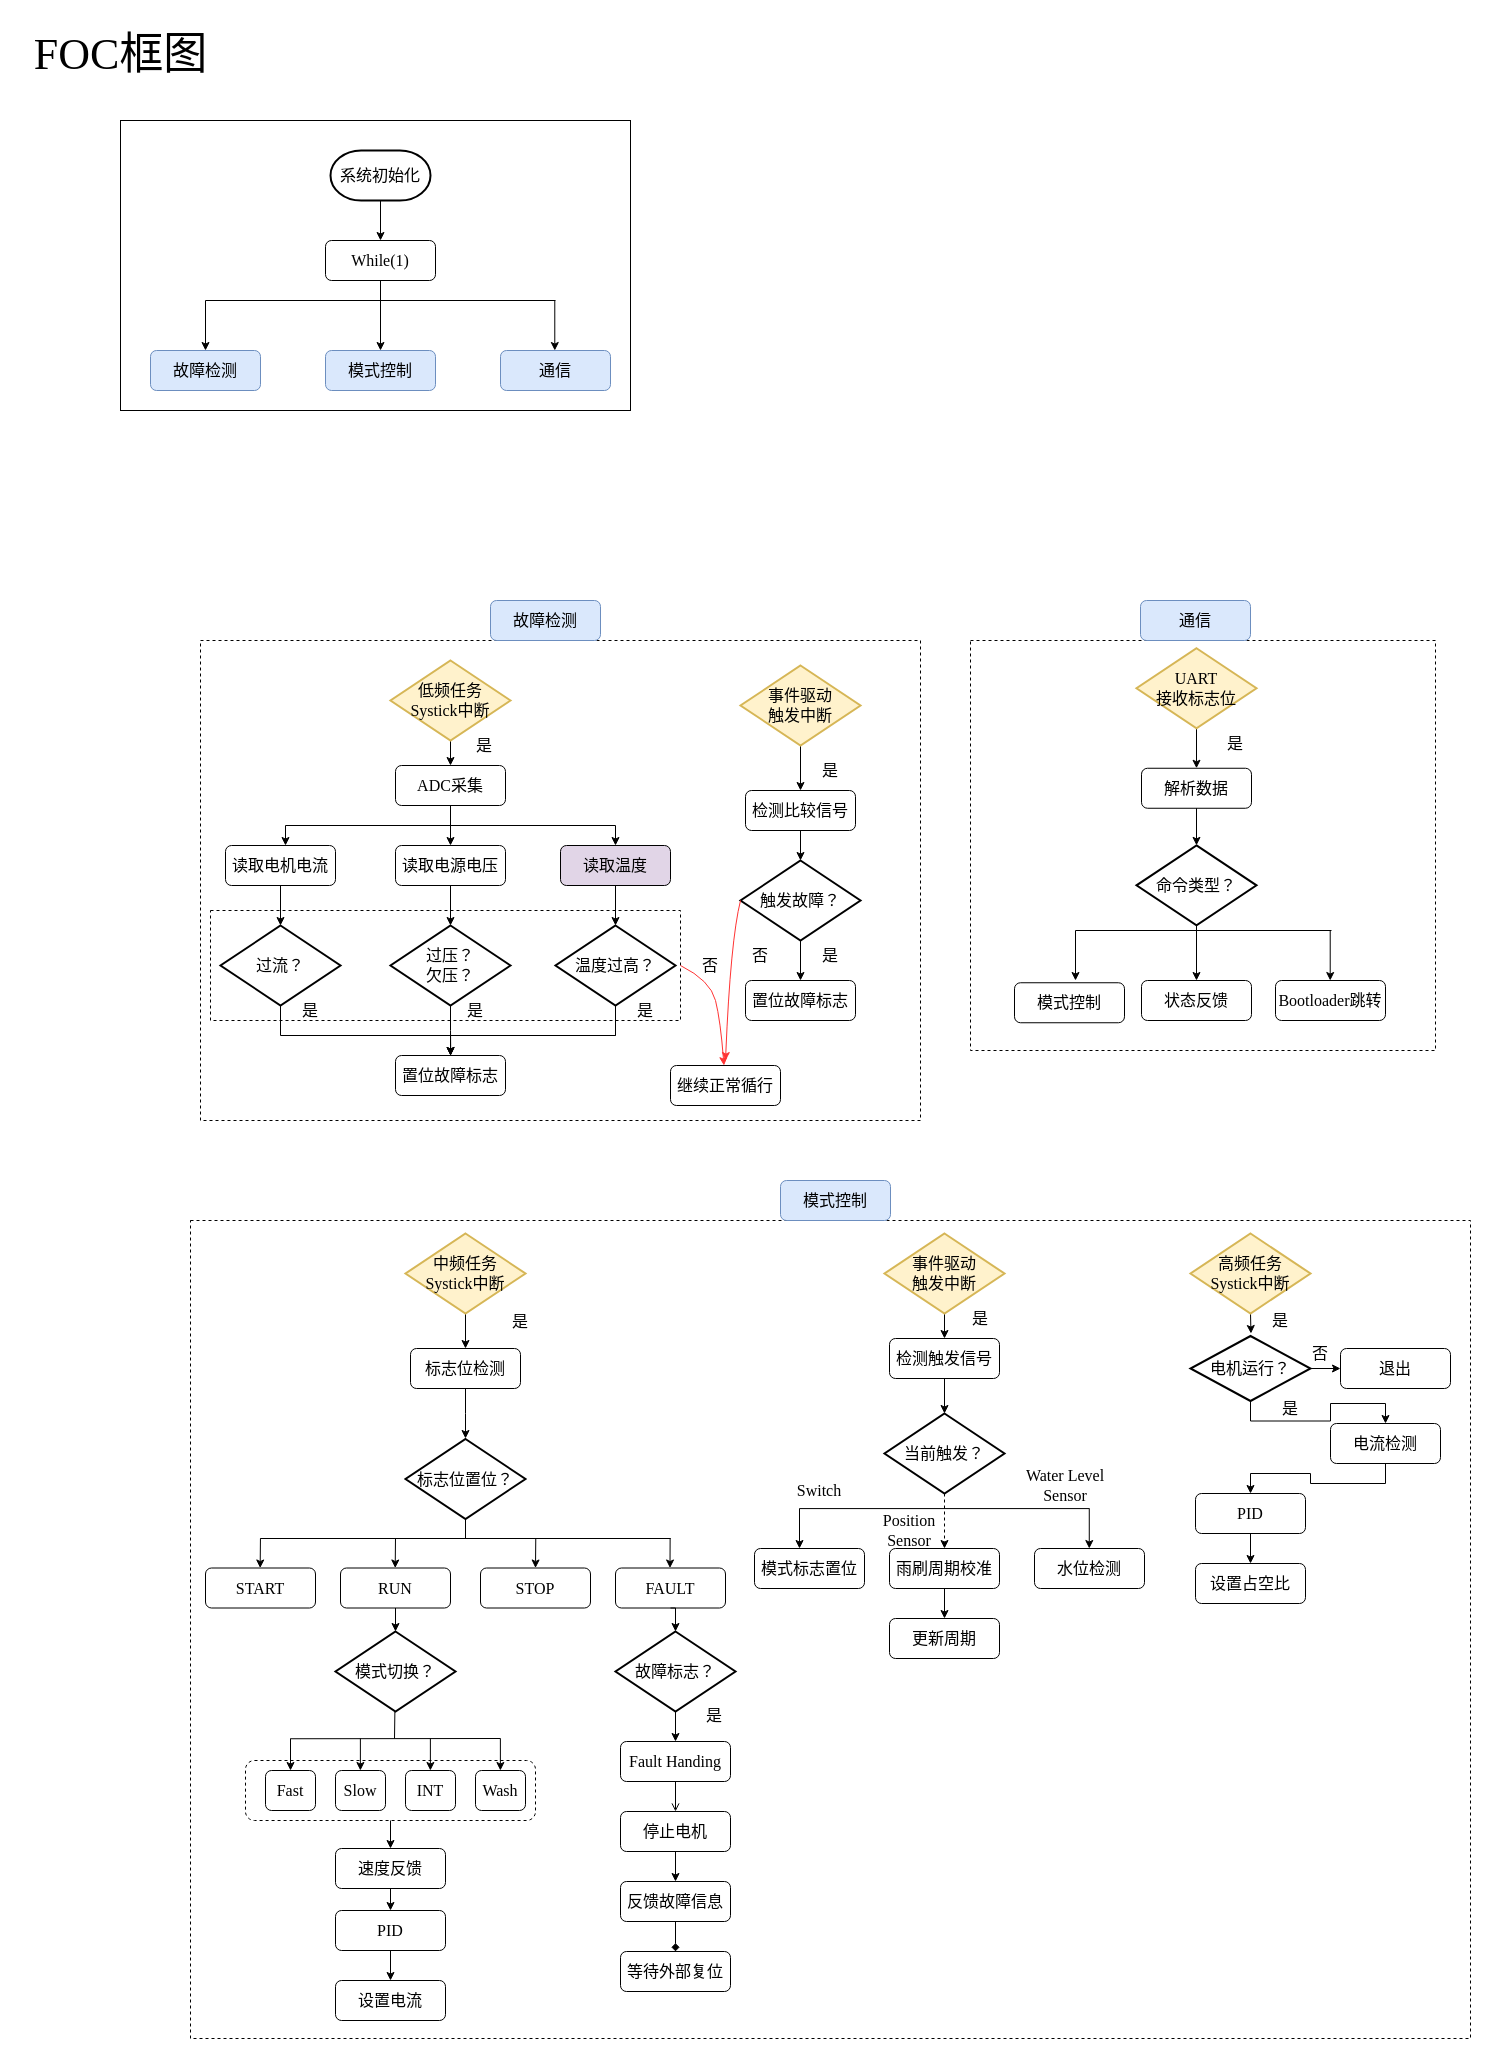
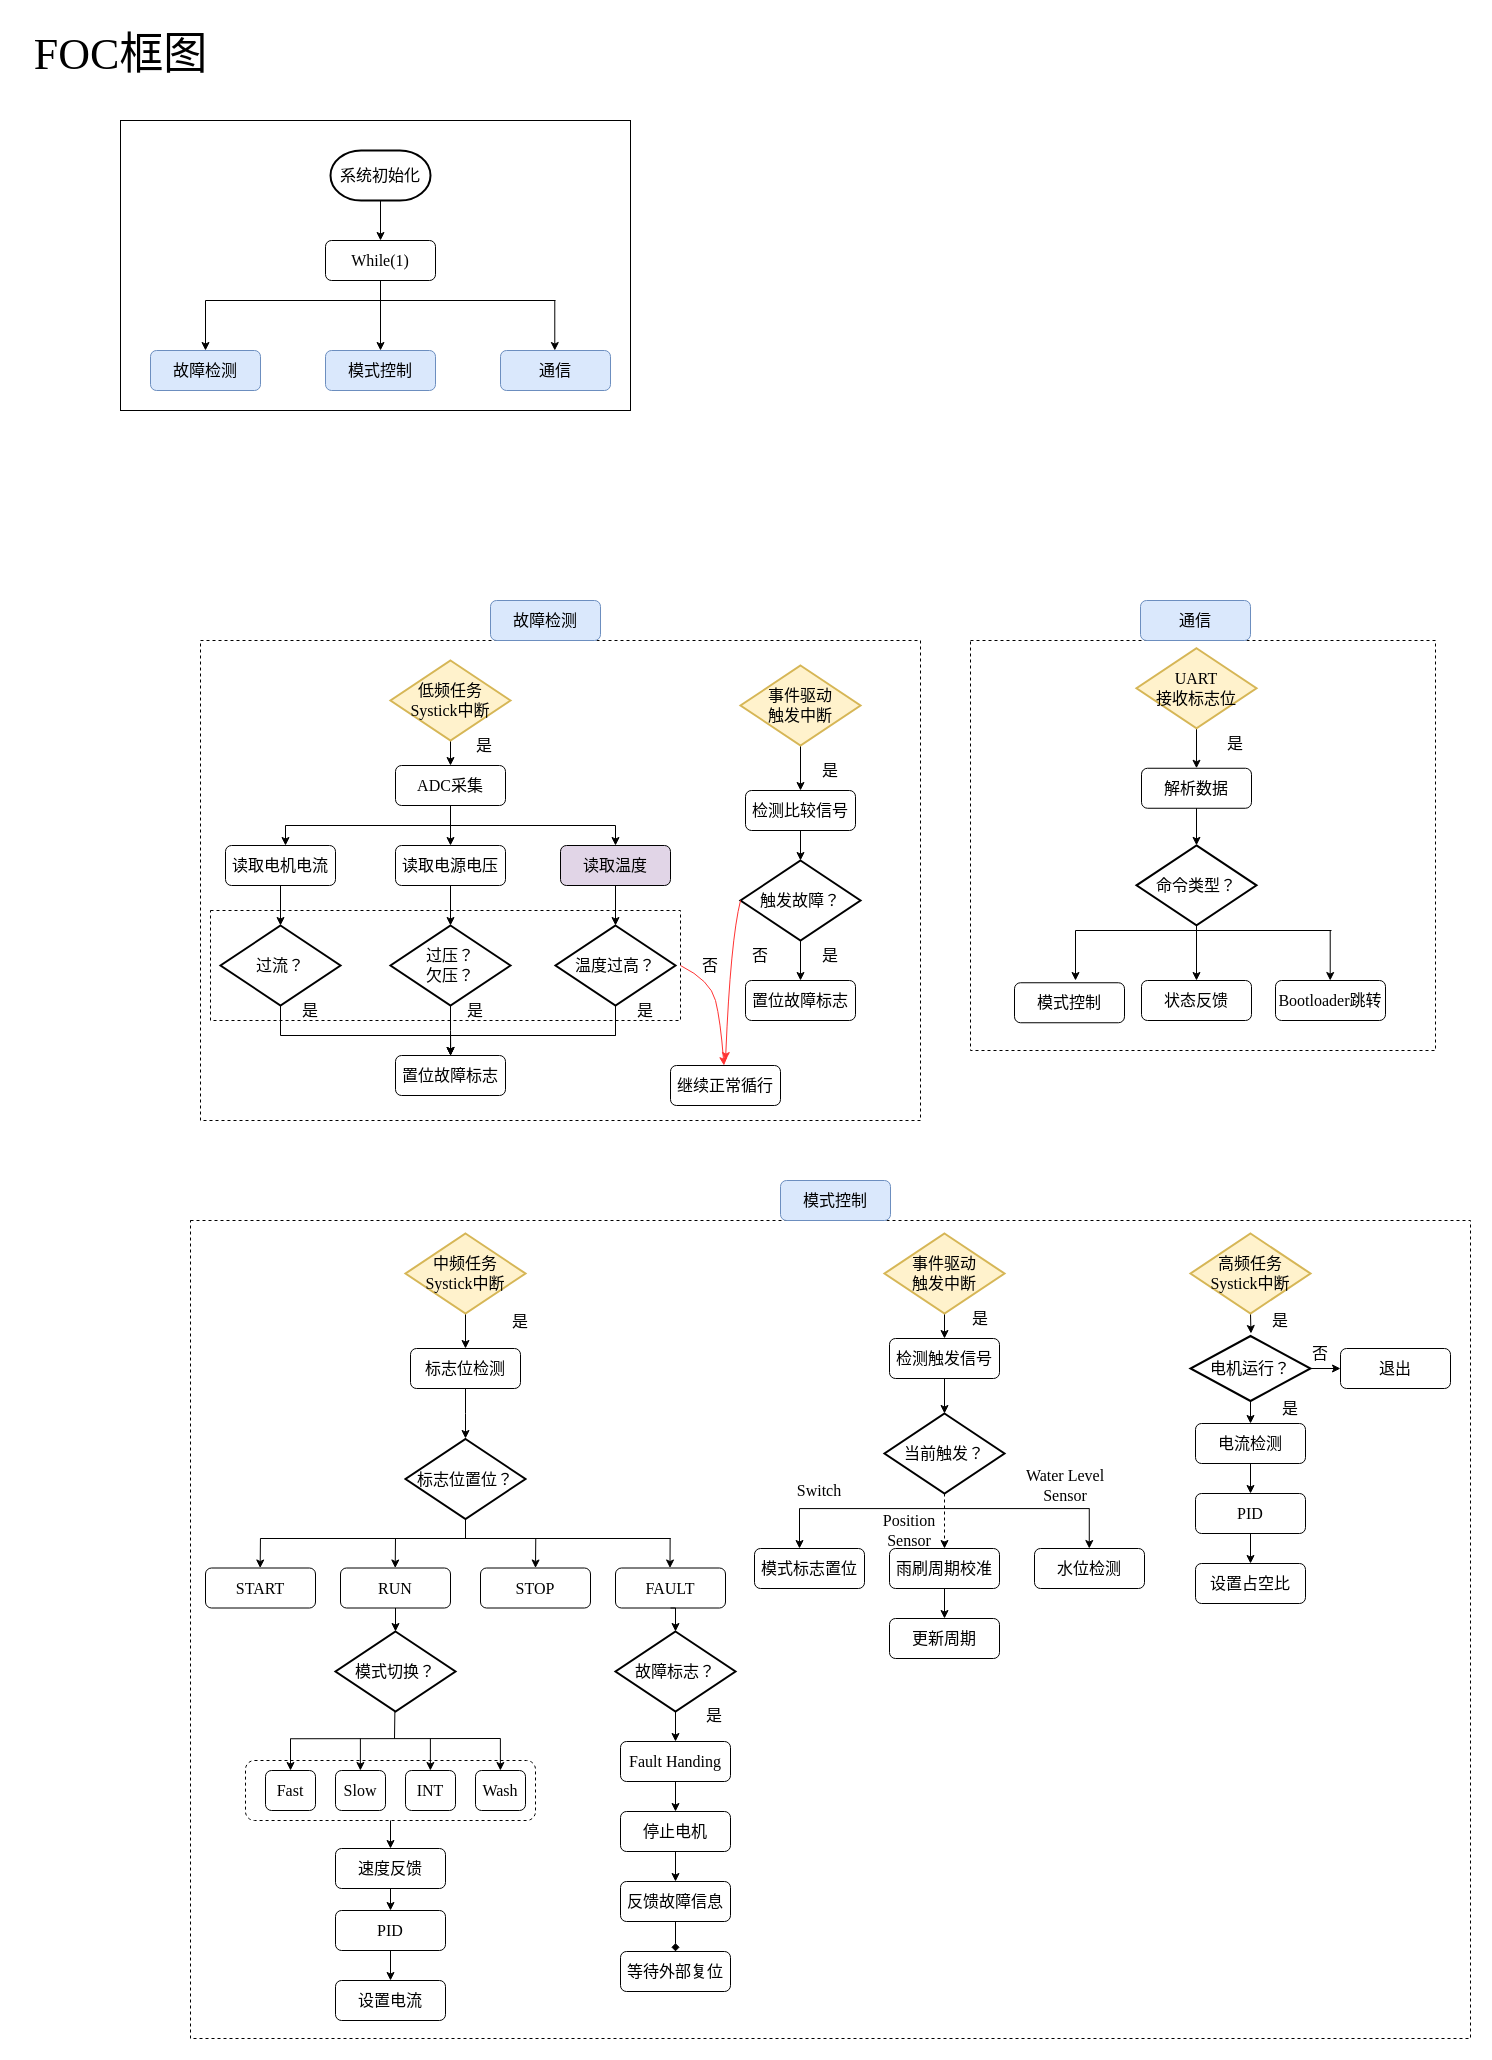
(1386, 1444) -> (1251, 1444)
(676, 1804) -> (676, 1803)
